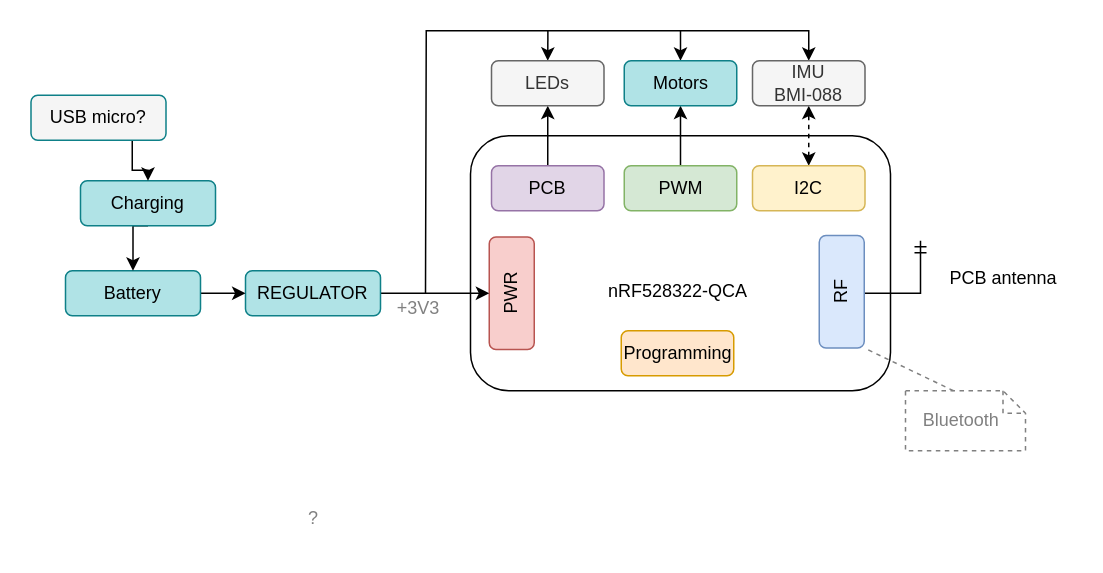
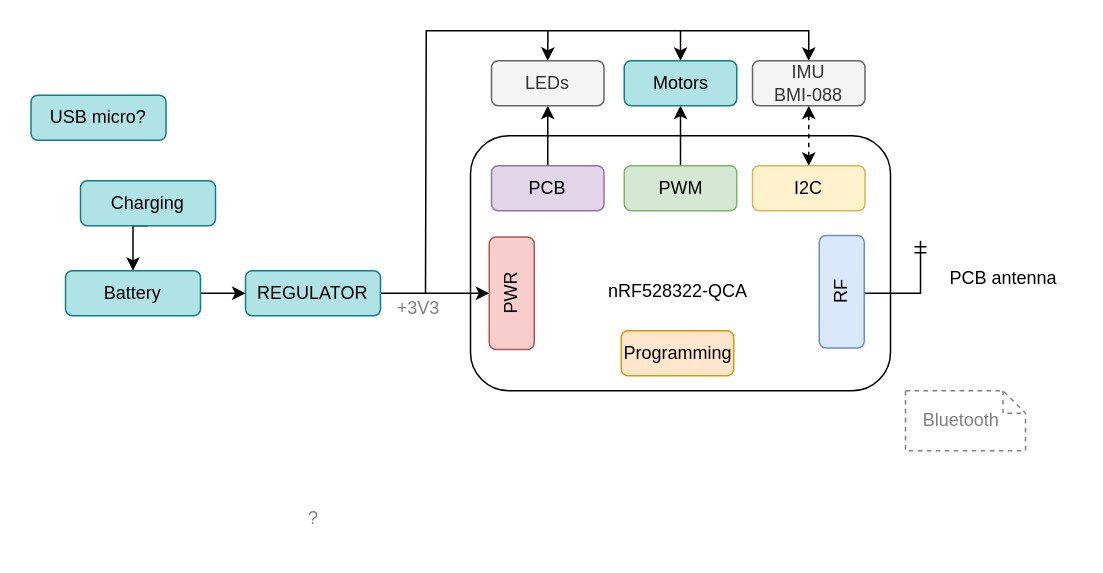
(98, 118) -> (98, 118)
(132, 163) -> none
(910, 370) -> none
